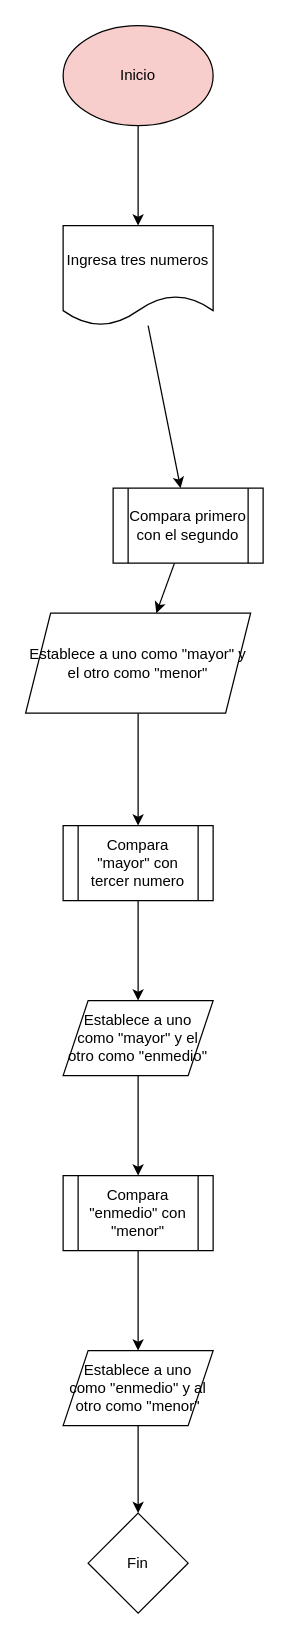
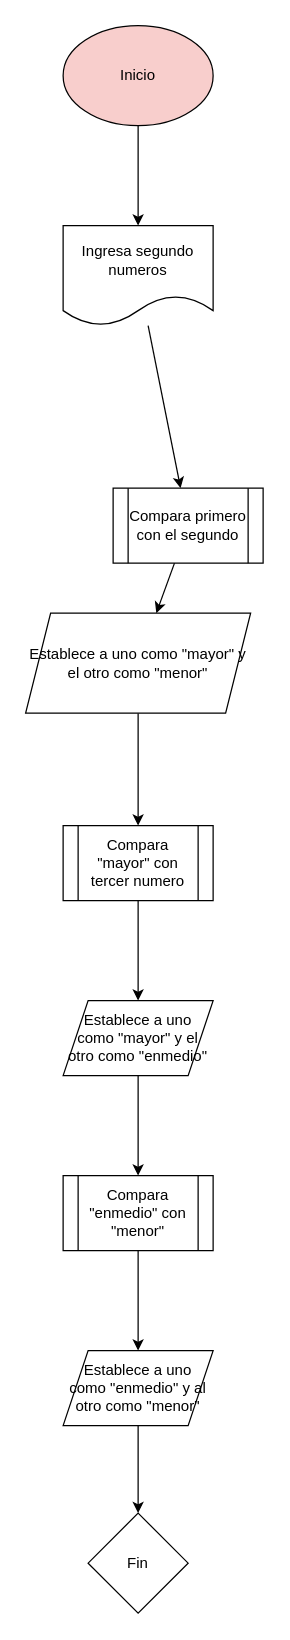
(138, 261) -> (138, 261)
